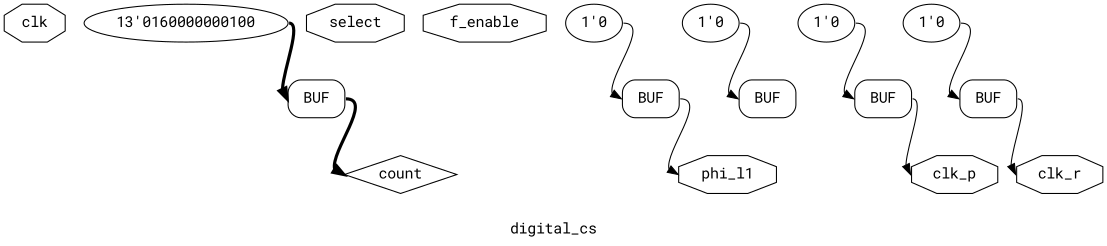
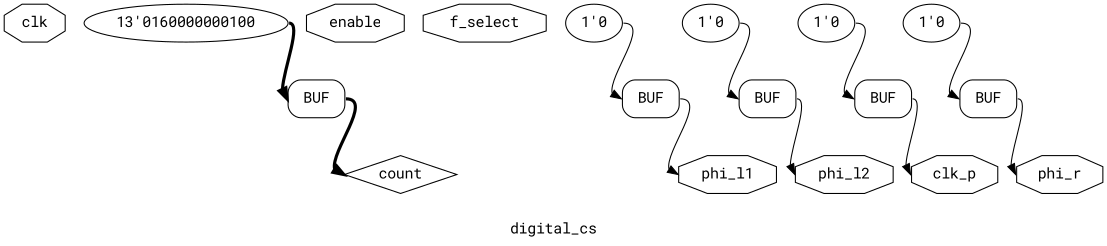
(355, 23) -> (355, 23)
(485, 23) -> (485, 23)
none -> (844, 175)
(1060, 175) -> (1060, 175)
